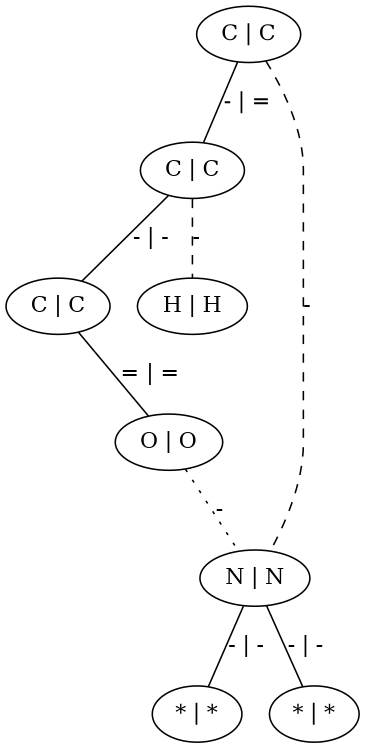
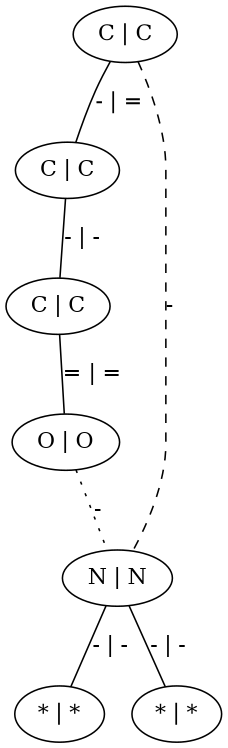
(192, 306) -> none
